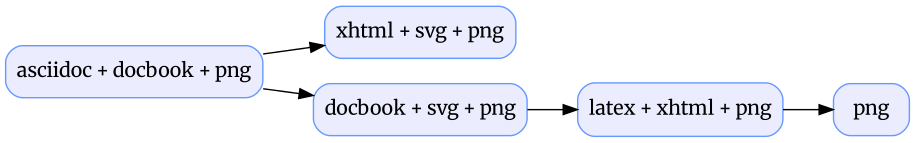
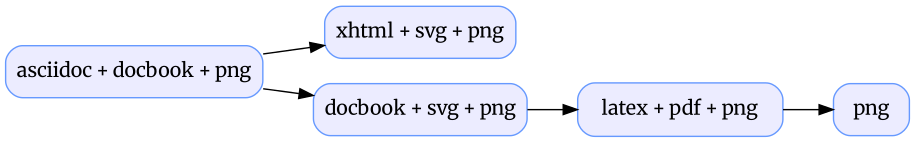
(680, 110) -> (680, 110)
